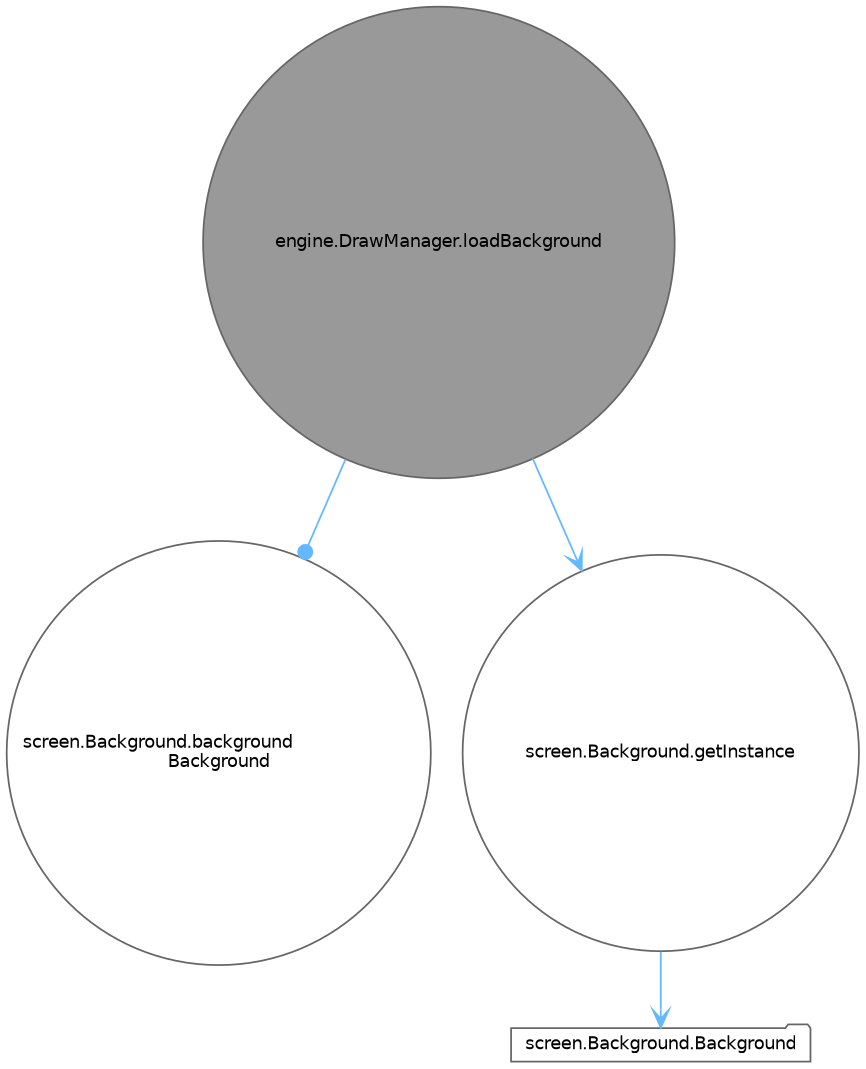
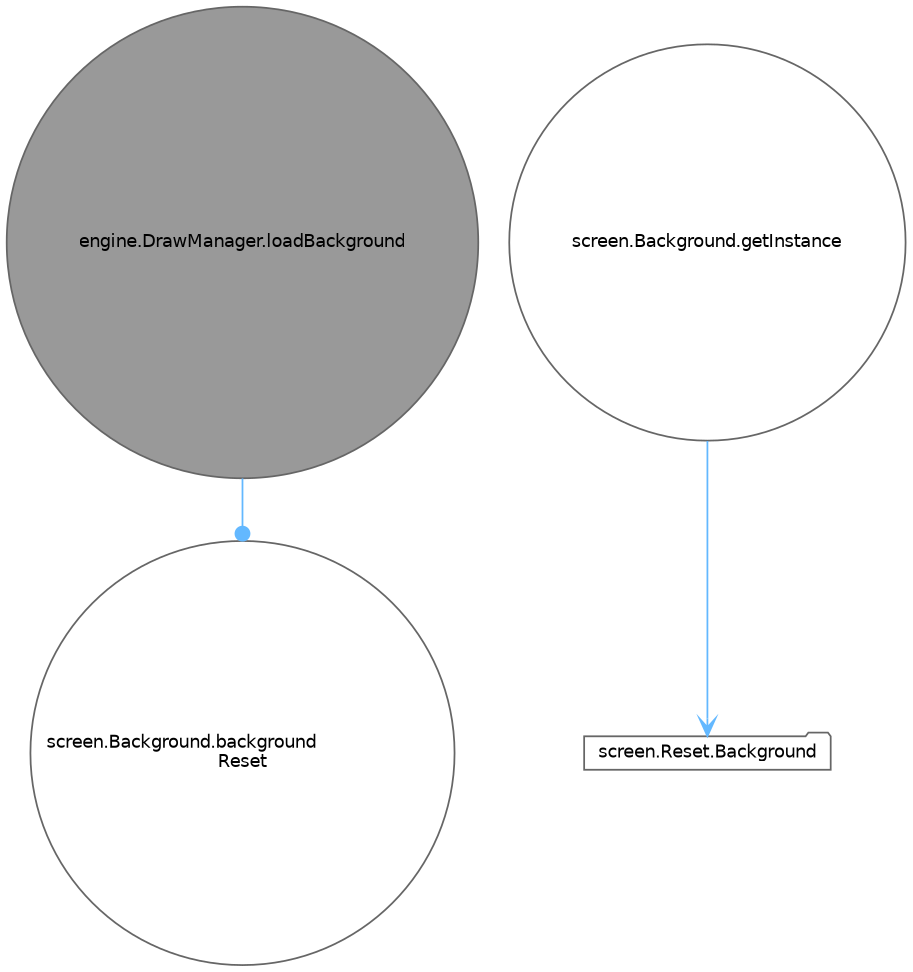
(554, 506) -> none
(219, 753) -> (242, 753)
(661, 1045) -> (707, 753)
